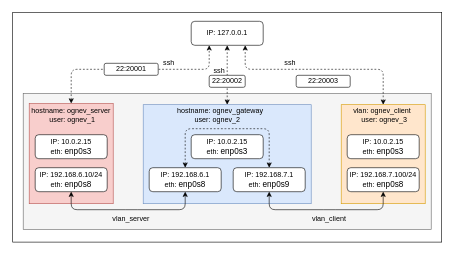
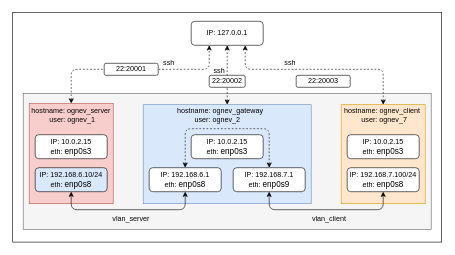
(382, 111) -> (382, 111)
(384, 120) -> (384, 120)
(71, 180) -> (71, 180)
